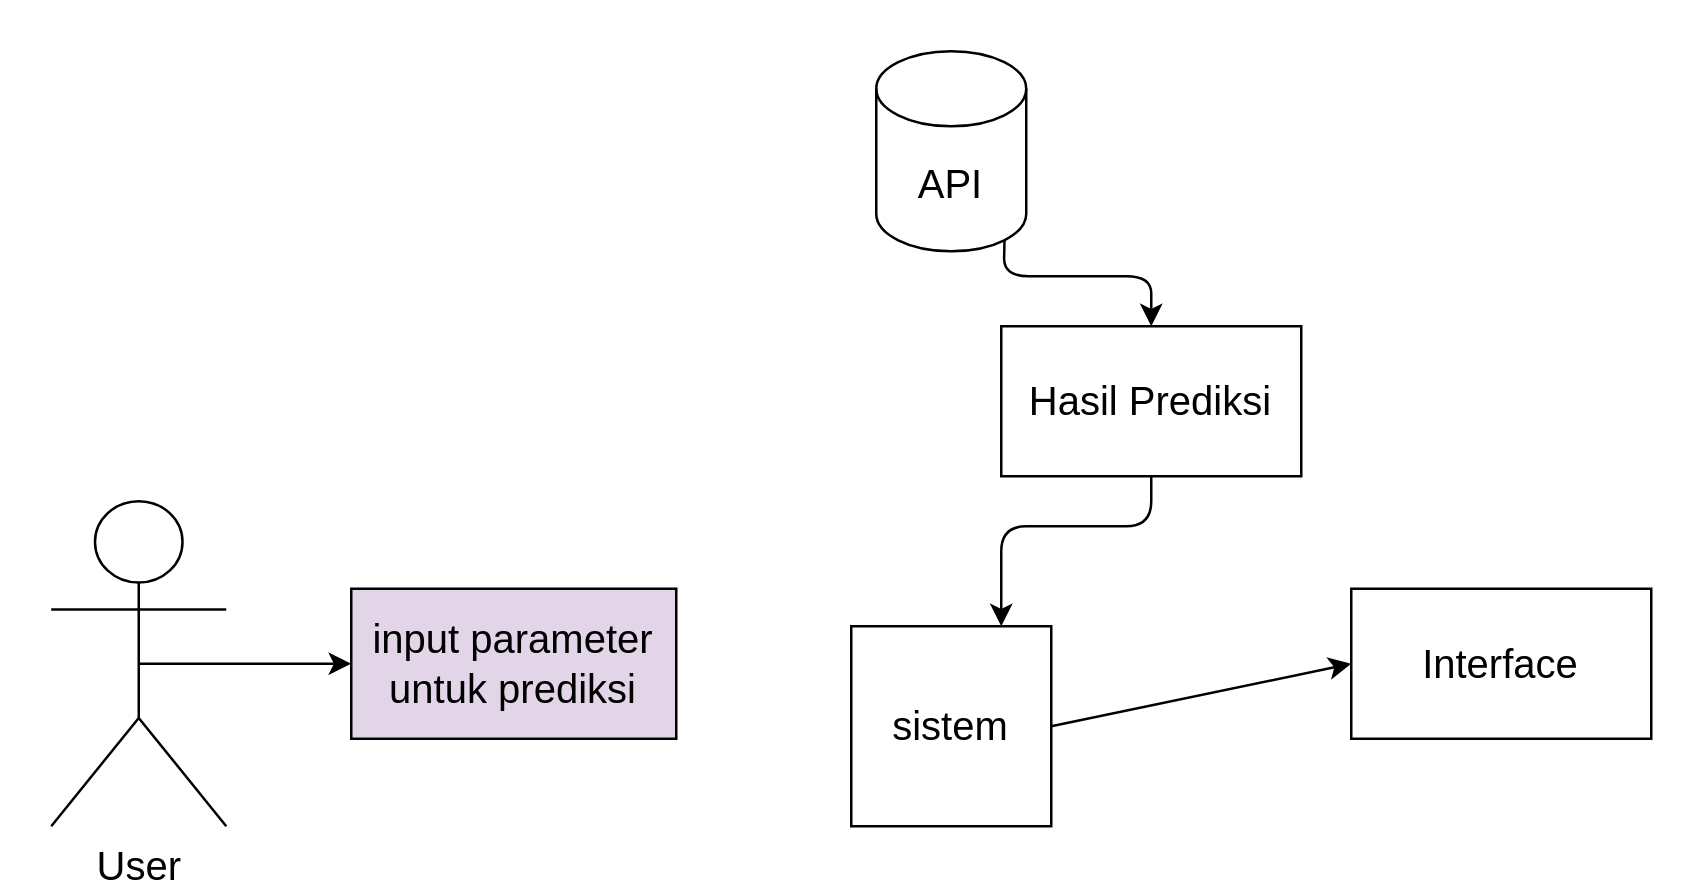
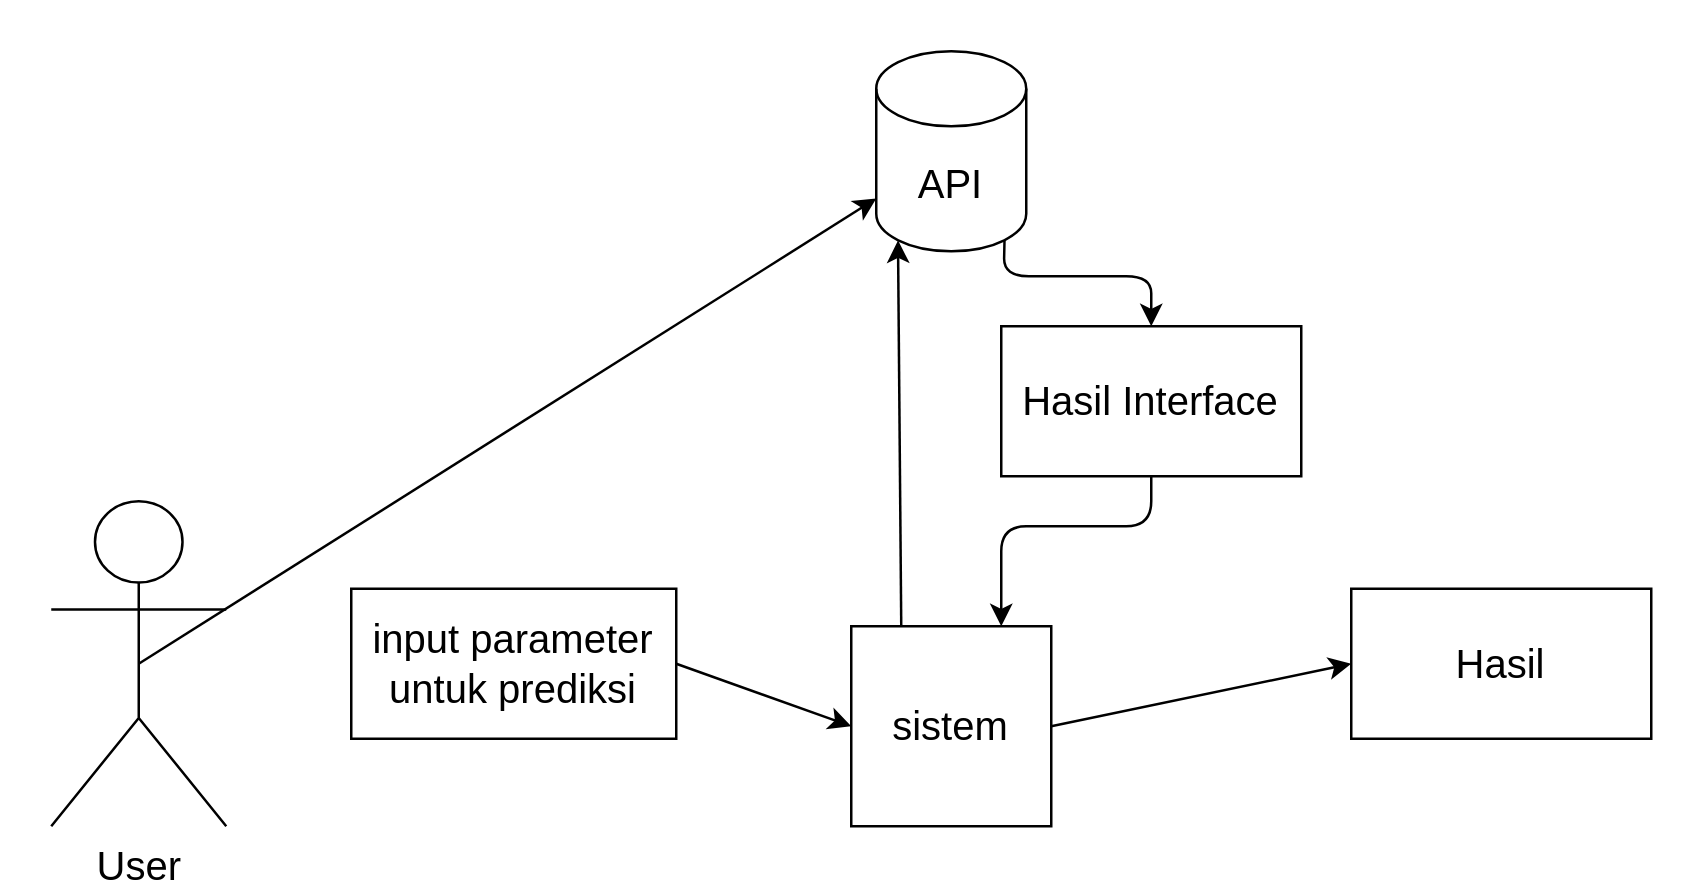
(1151, 401) -> (1151, 401)
none -> (900, 442)
(261, 664) -> (545, 408)
(514, 664) -> (514, 664)
(1501, 664) -> (1501, 664)
none -> (756, 692)
